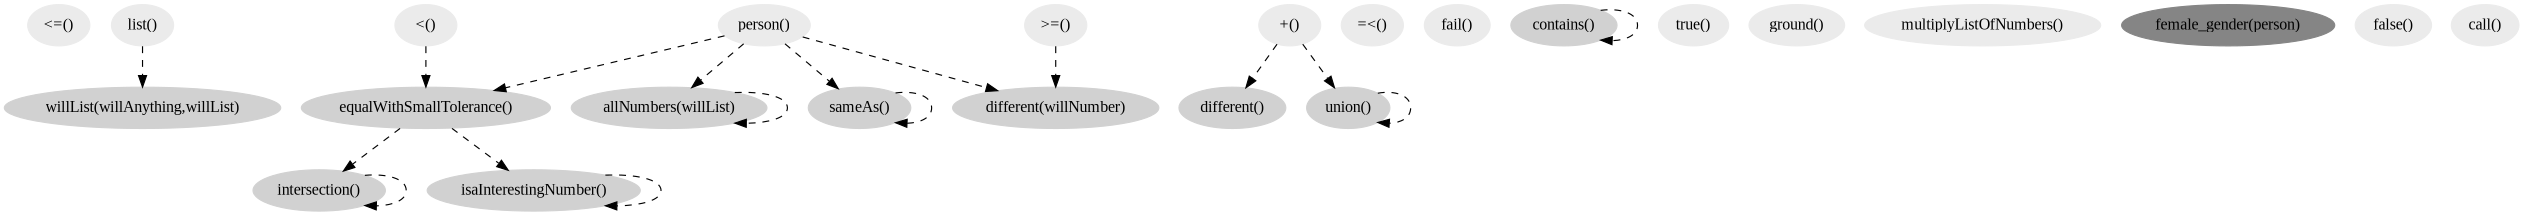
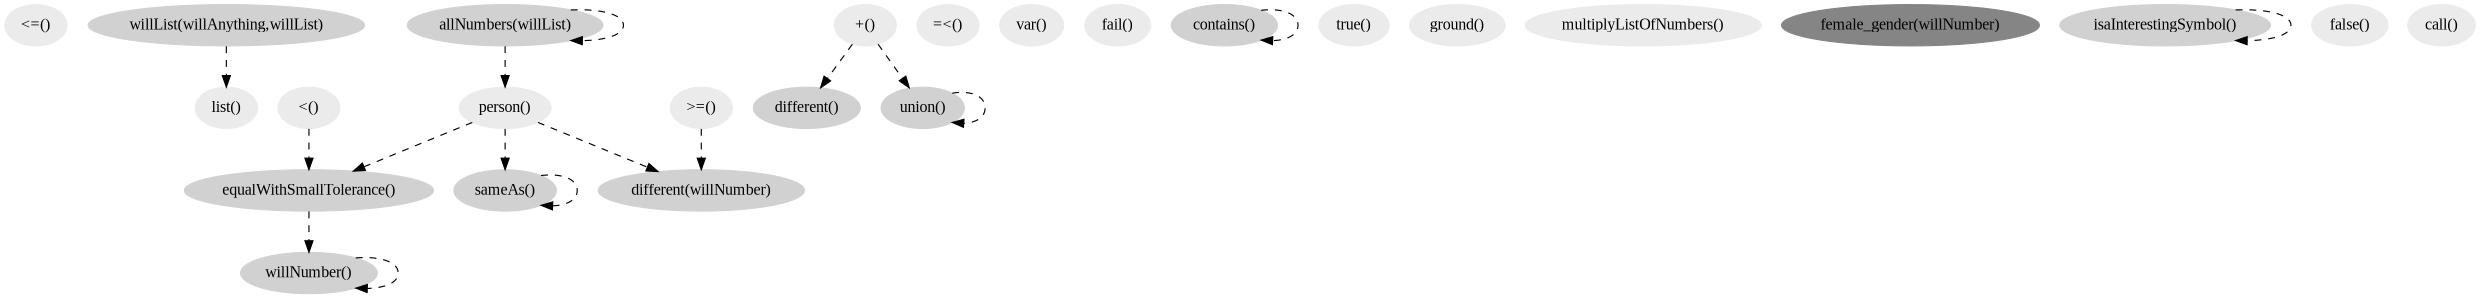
none -> (1032, 25)
none -> (2165, 25)
(2228, 25) -> (1910, 25)
(143, 61) -> (226, 61)
(722, 62) -> (505, 61)
(319, 190) -> (309, 273)
(534, 190) -> none
